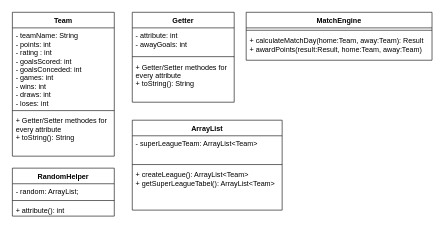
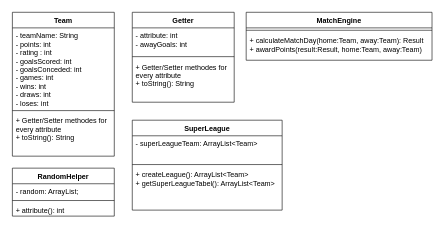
(207, 128) -> (207, 128)
